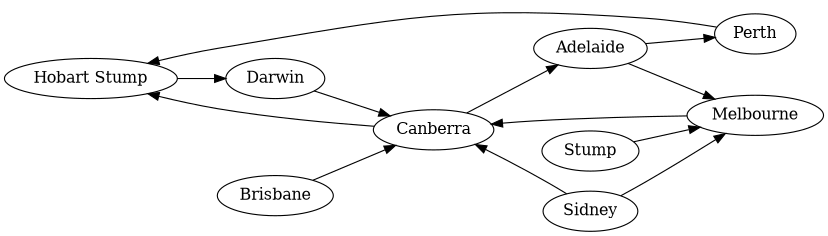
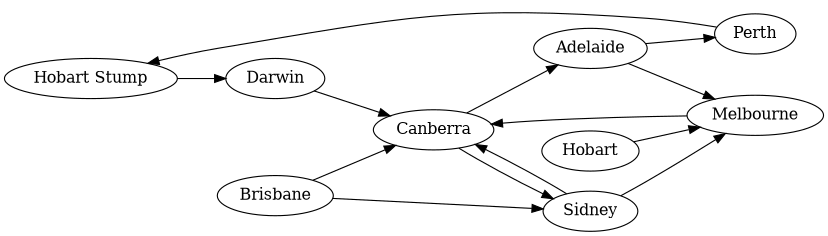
(266, 116) -> (500, 172)
(590, 151) -> (590, 151)
none -> (432, 203)
